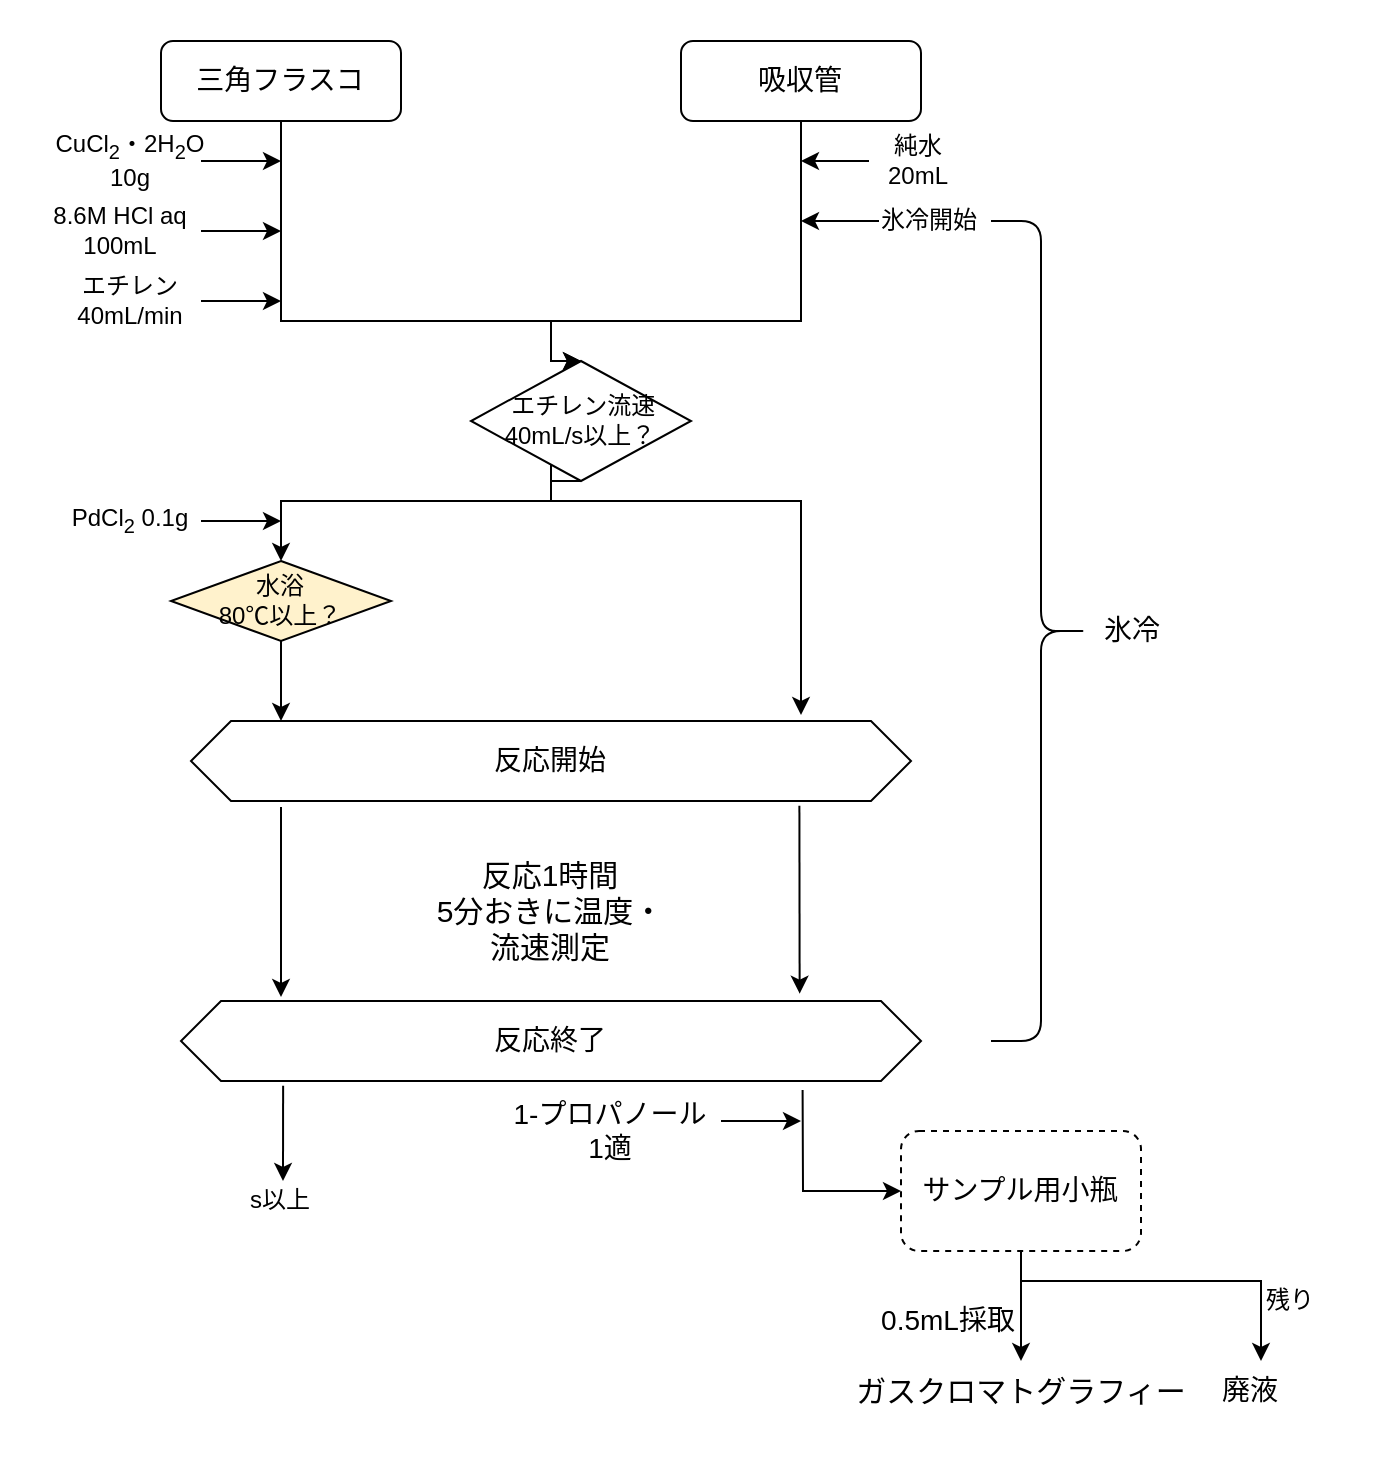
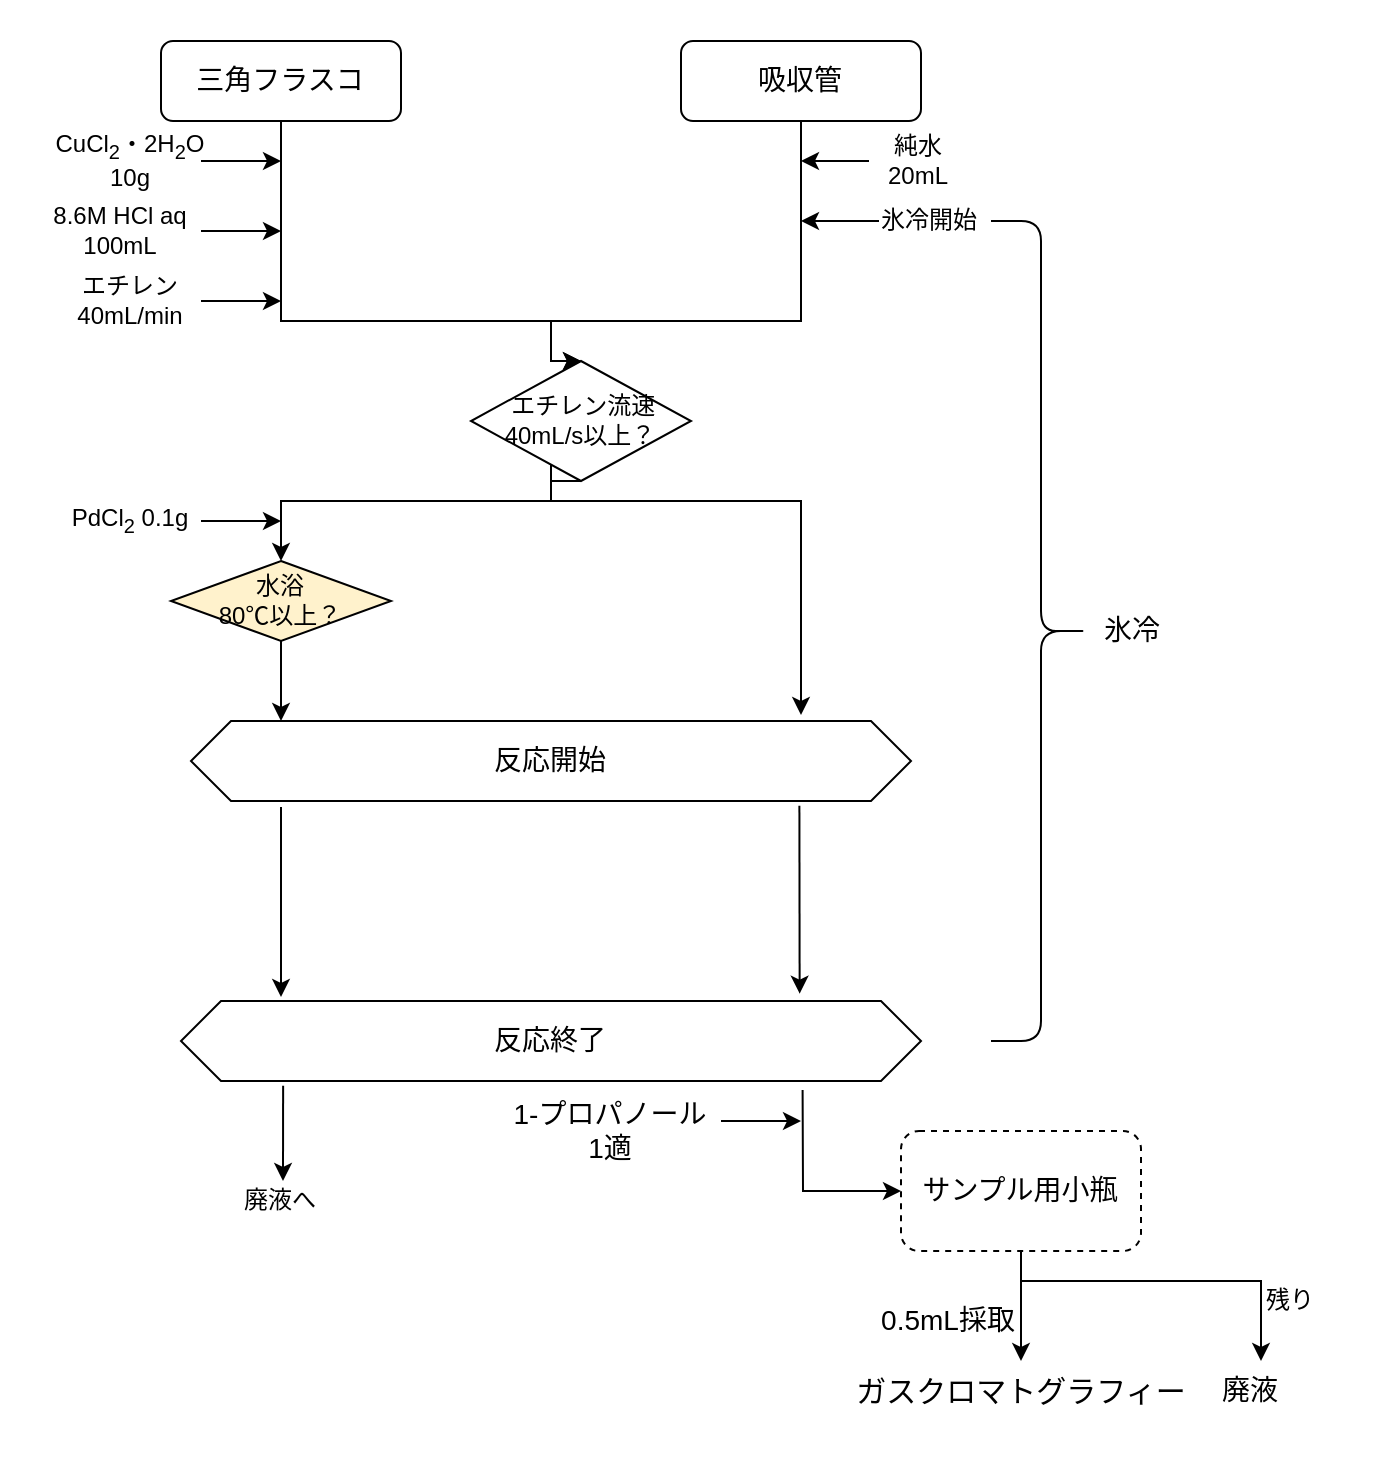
(551, 911) -> none
(281, 1201) -> (281, 1201)
